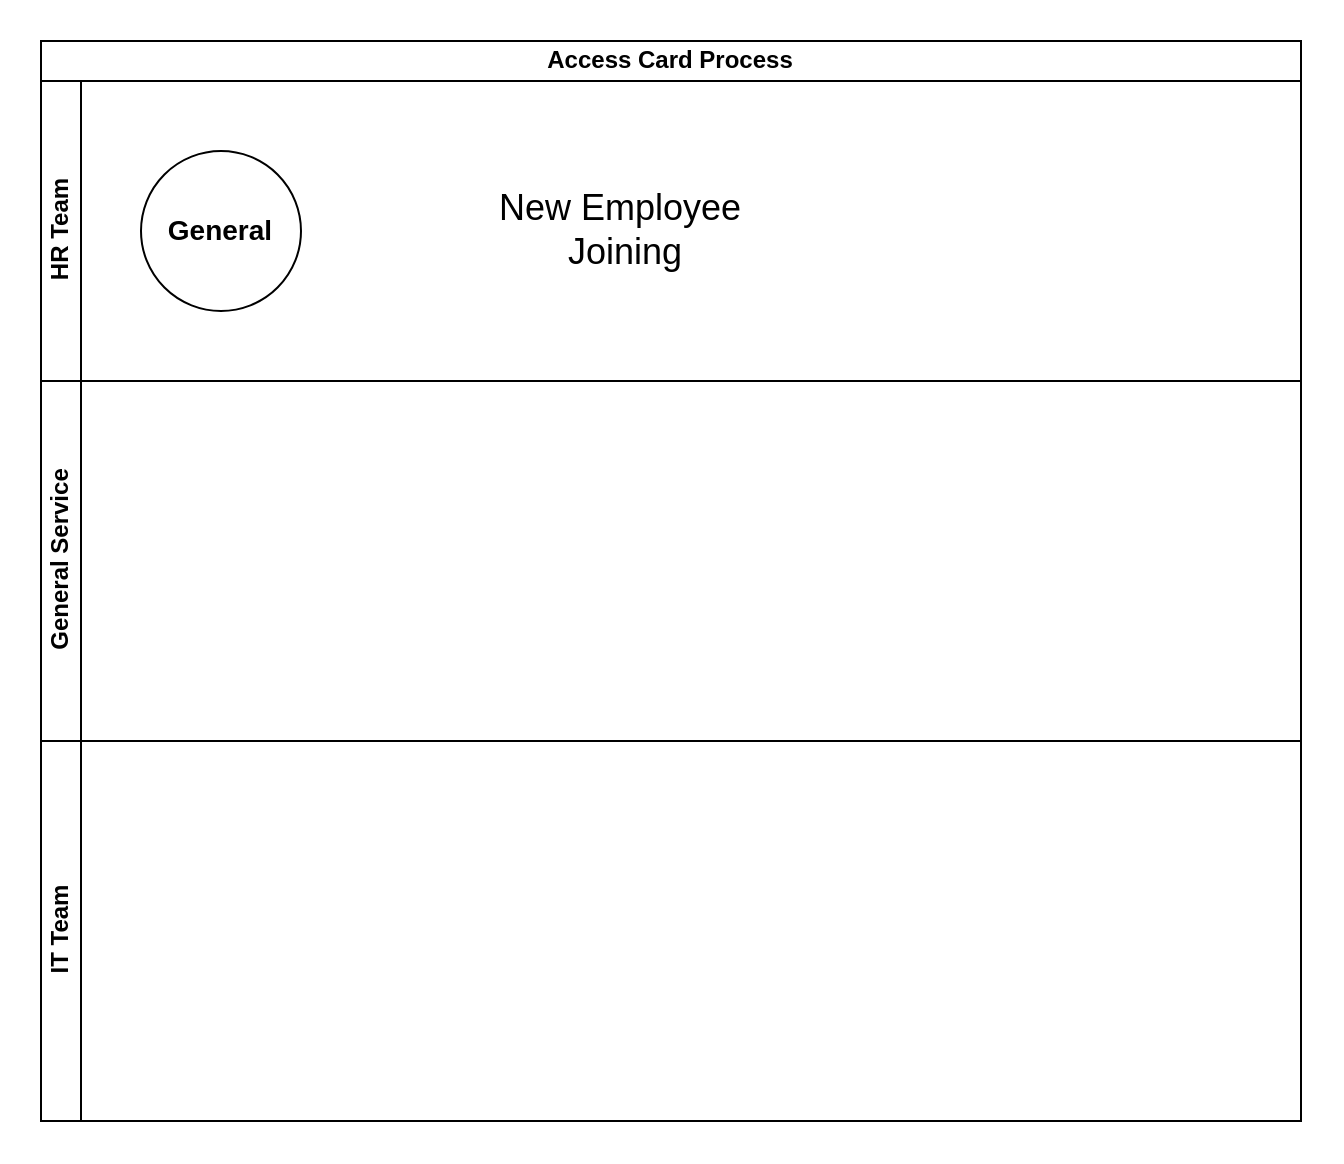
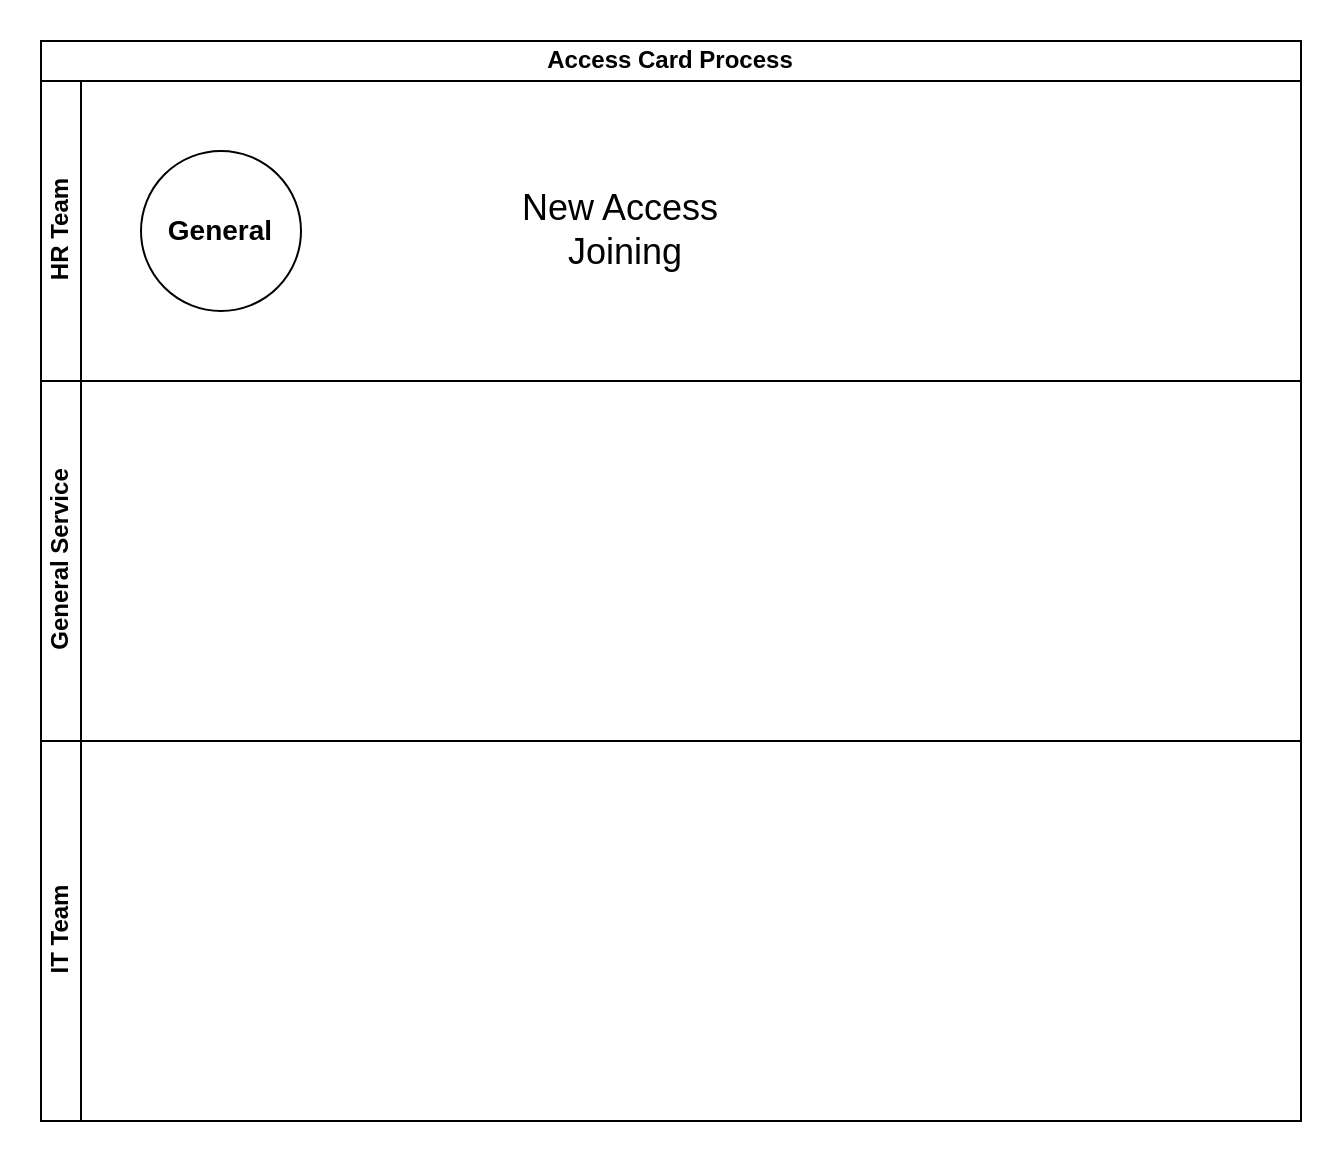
(621, 231) -> (621, 231)
